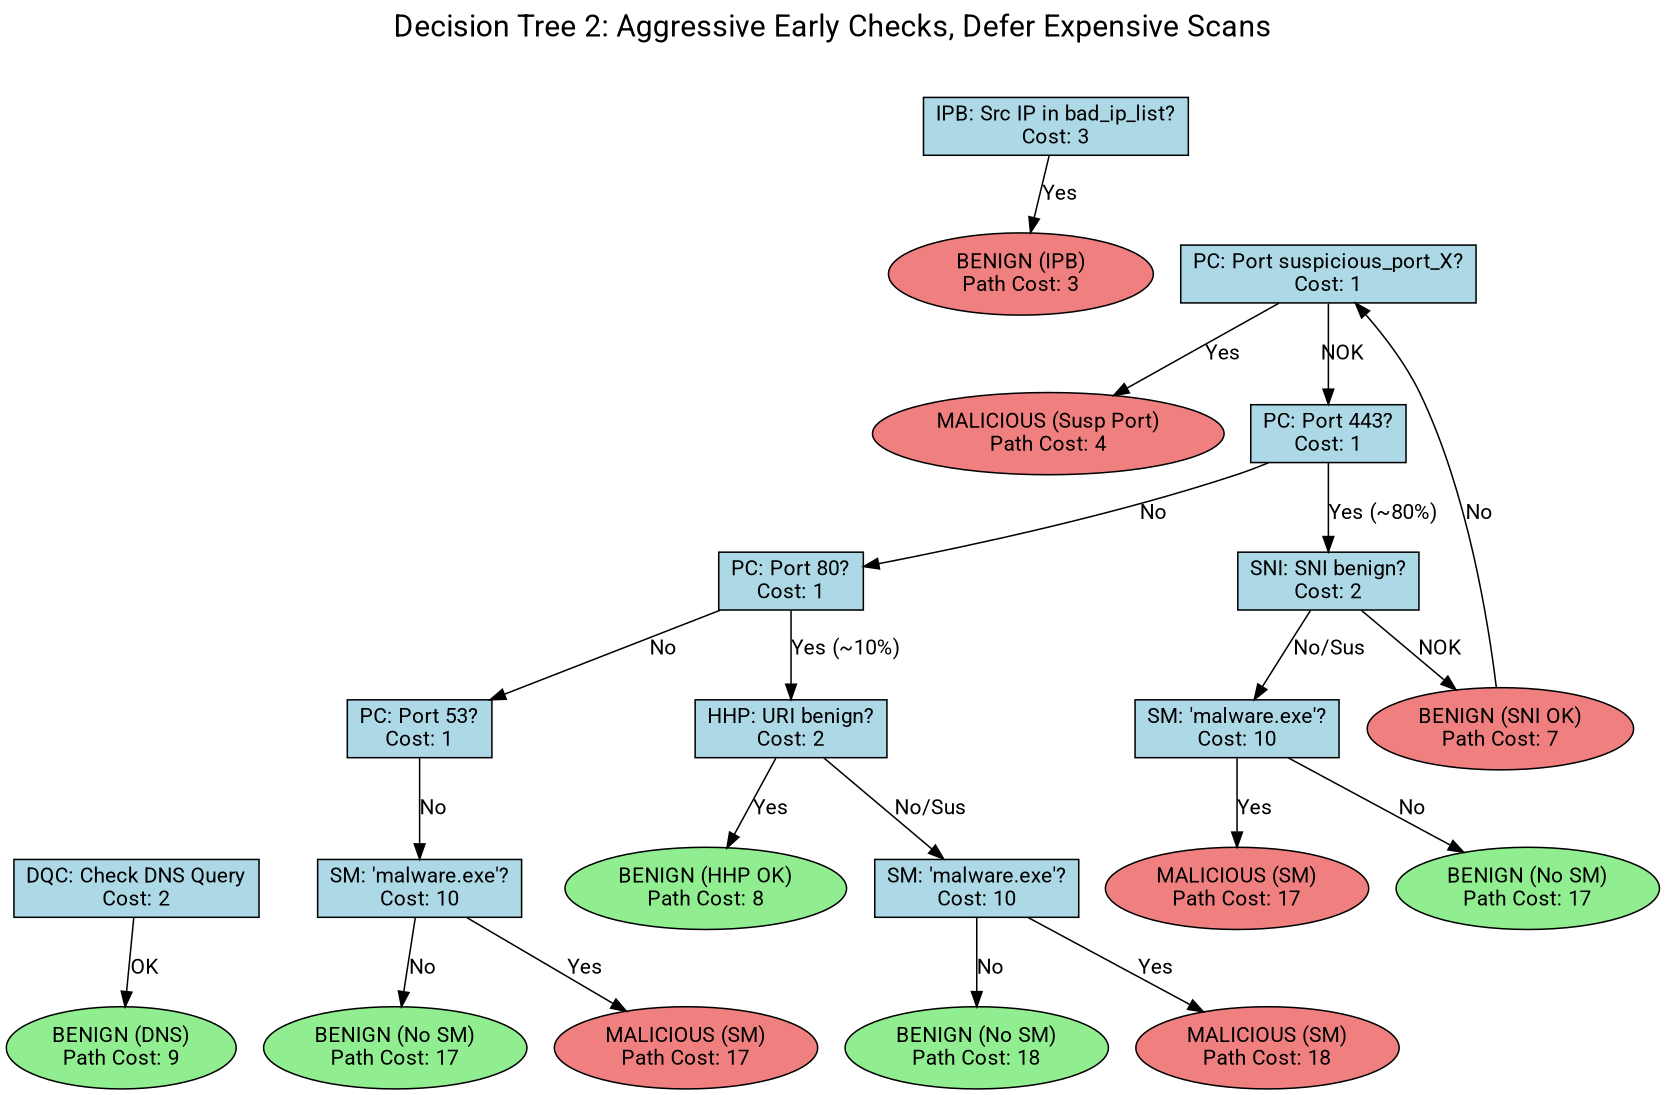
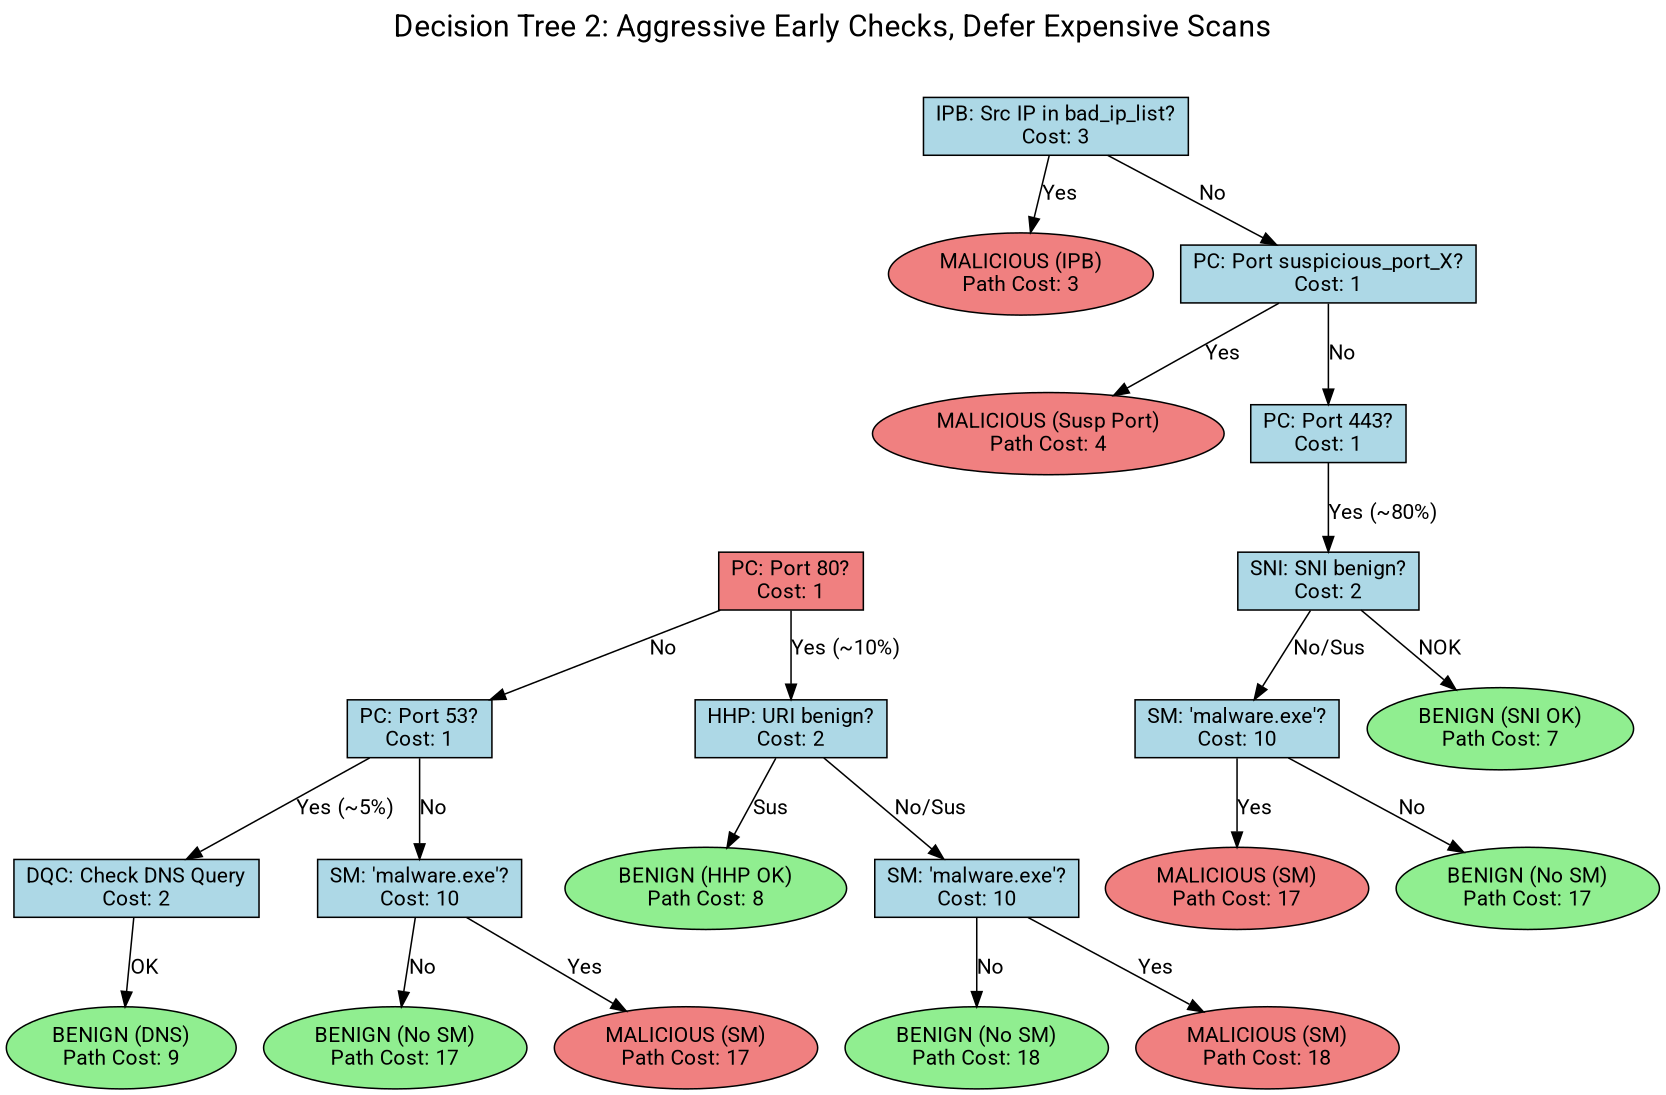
(1021, 274) -> (1021, 274)
(1343, 354) -> (1343, 354)
(1457, 491) -> (1185, 197)
(1076, 520) -> none
(791, 581) -> (791, 581)
(1500, 729) -> (1500, 729)
none -> (285, 805)
(771, 809) -> (771, 809)
